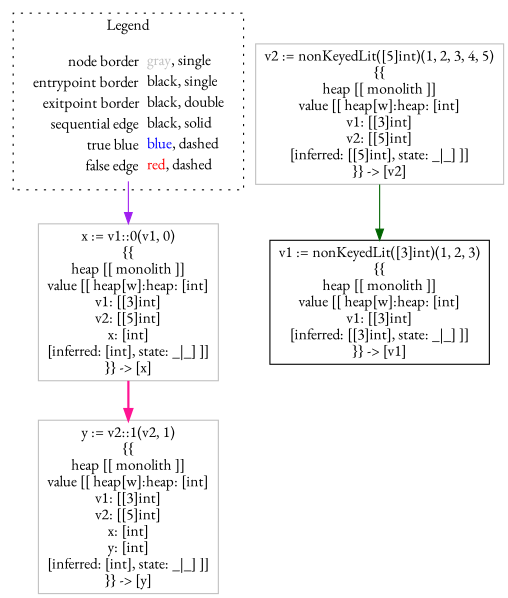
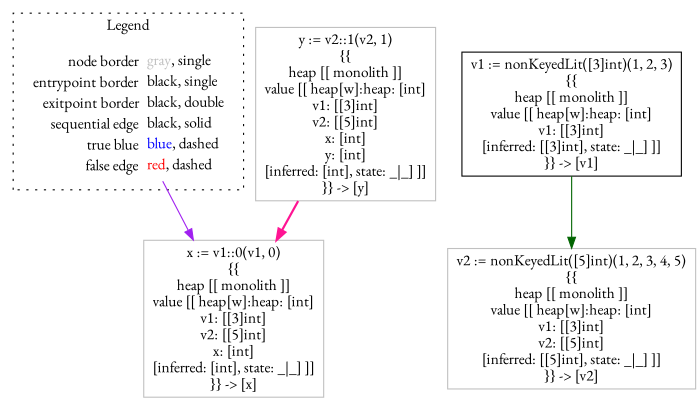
(380, 207) -> (572, 207)
(128, 395) -> (290, 216)
